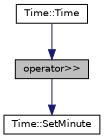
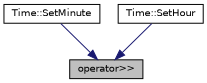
(52, 14) -> (161, 14)
(52, 92) -> (76, 38)
